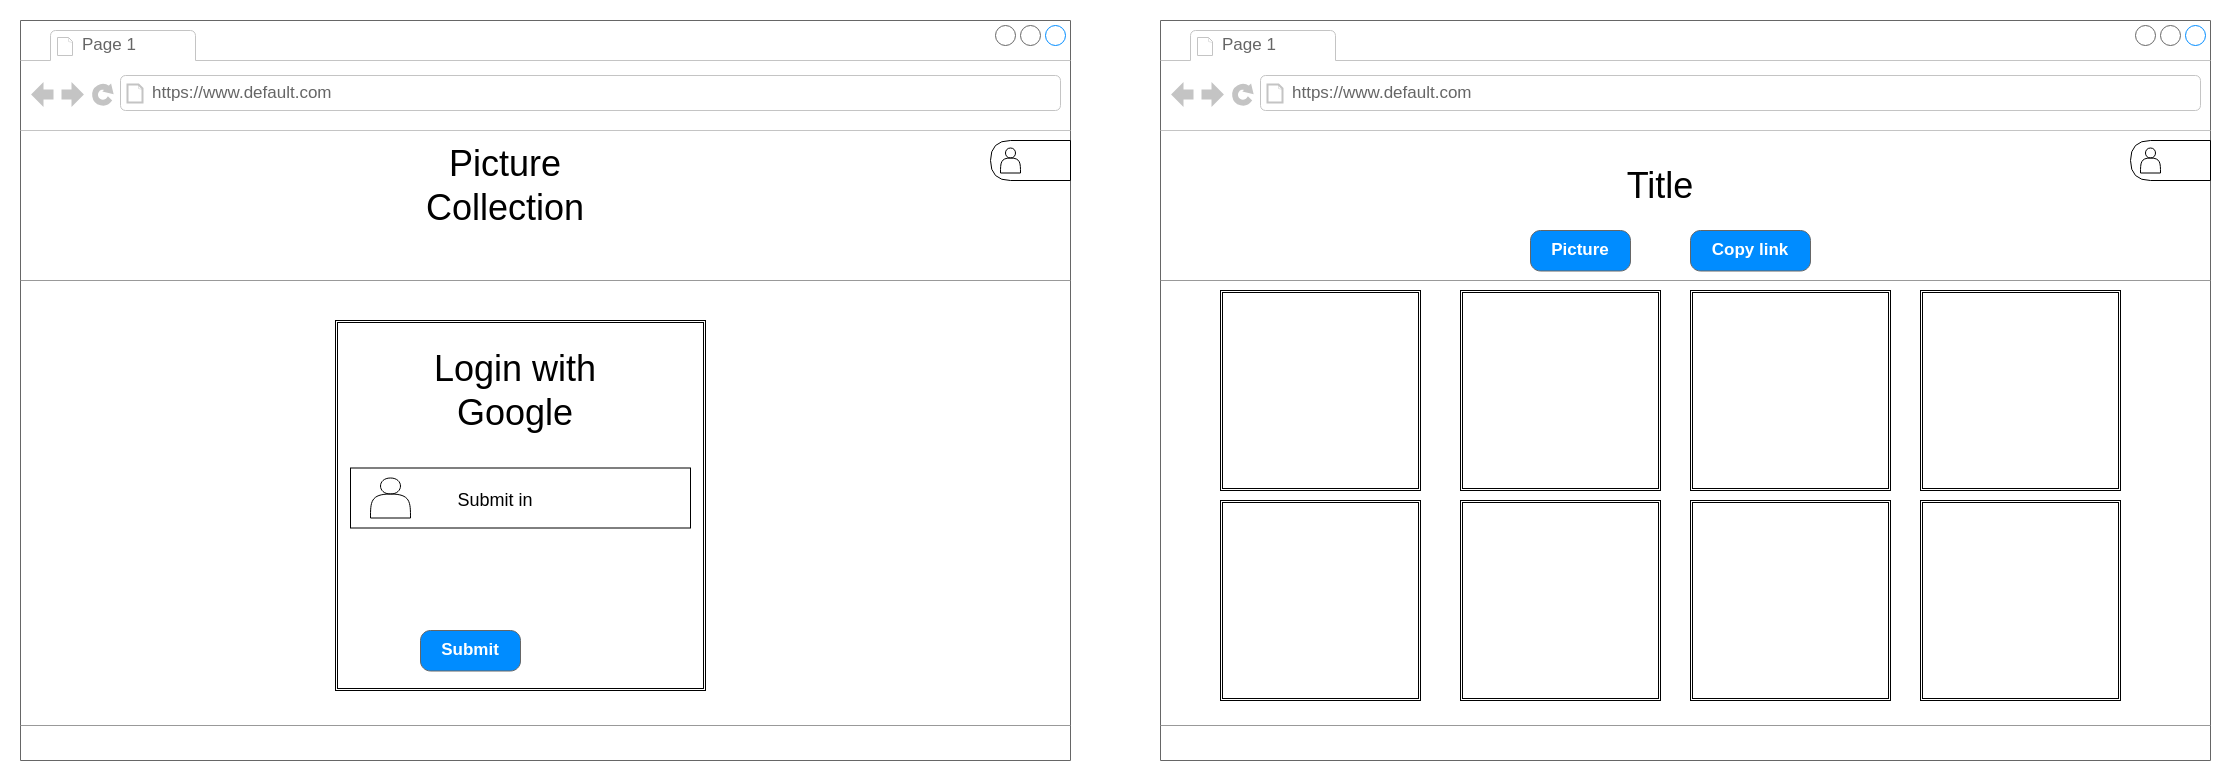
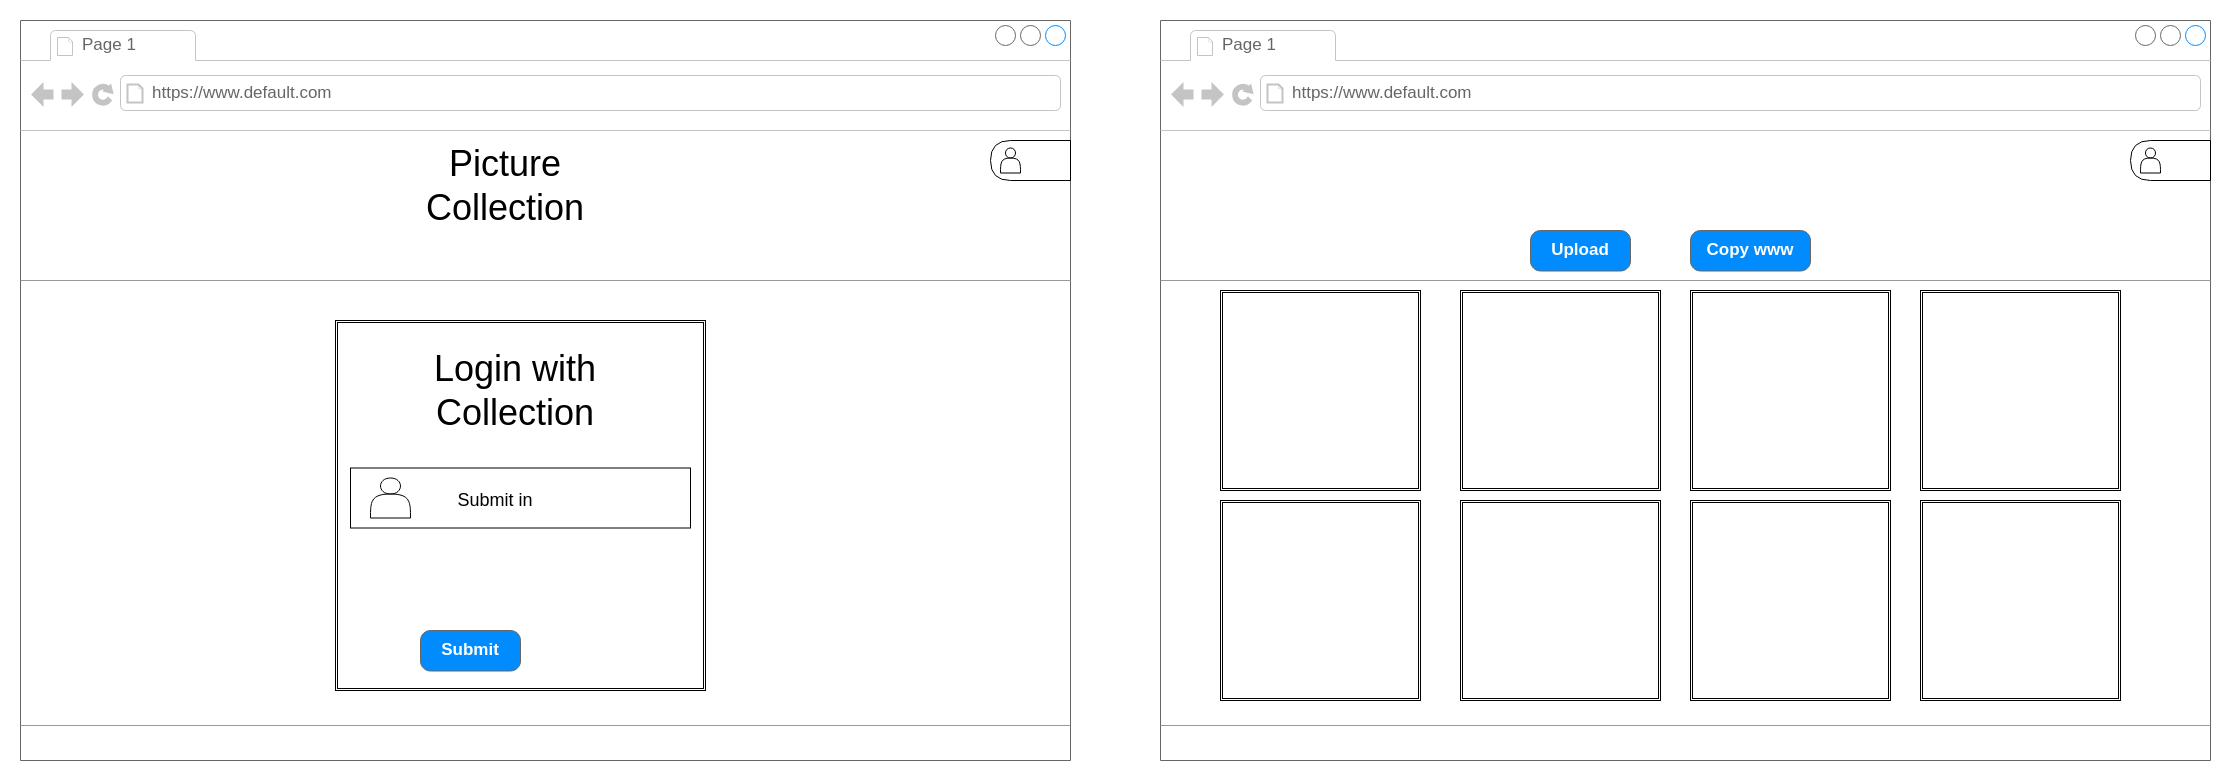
(1661, 186) -> none
(1581, 251) -> (1581, 251)
(1751, 251) -> (1751, 251)
(516, 391) -> (516, 391)
